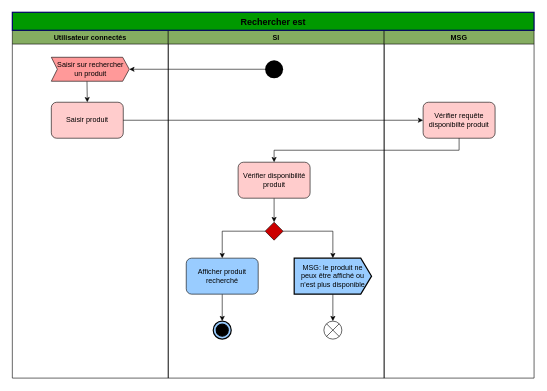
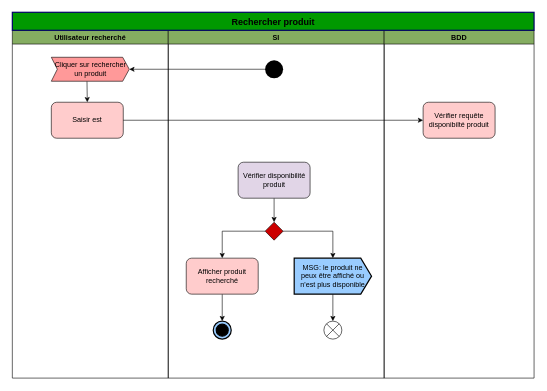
(273, 21) -> (273, 21)
(90, 38) -> (90, 38)
(459, 38) -> (459, 38)
(91, 69) -> (91, 69)
(87, 120) -> (87, 120)
(274, 152) -> none
(274, 180) -> (274, 180)
(222, 276) -> (222, 276)
